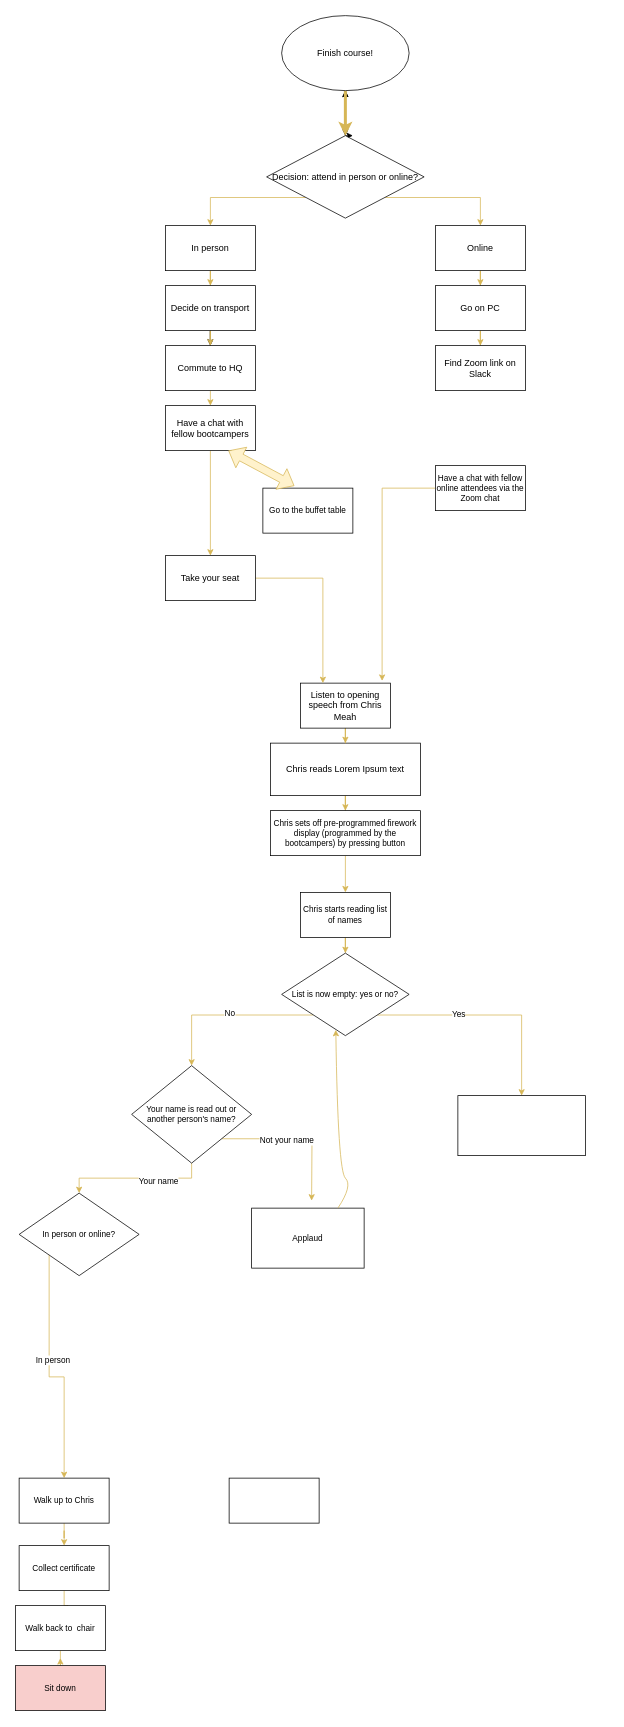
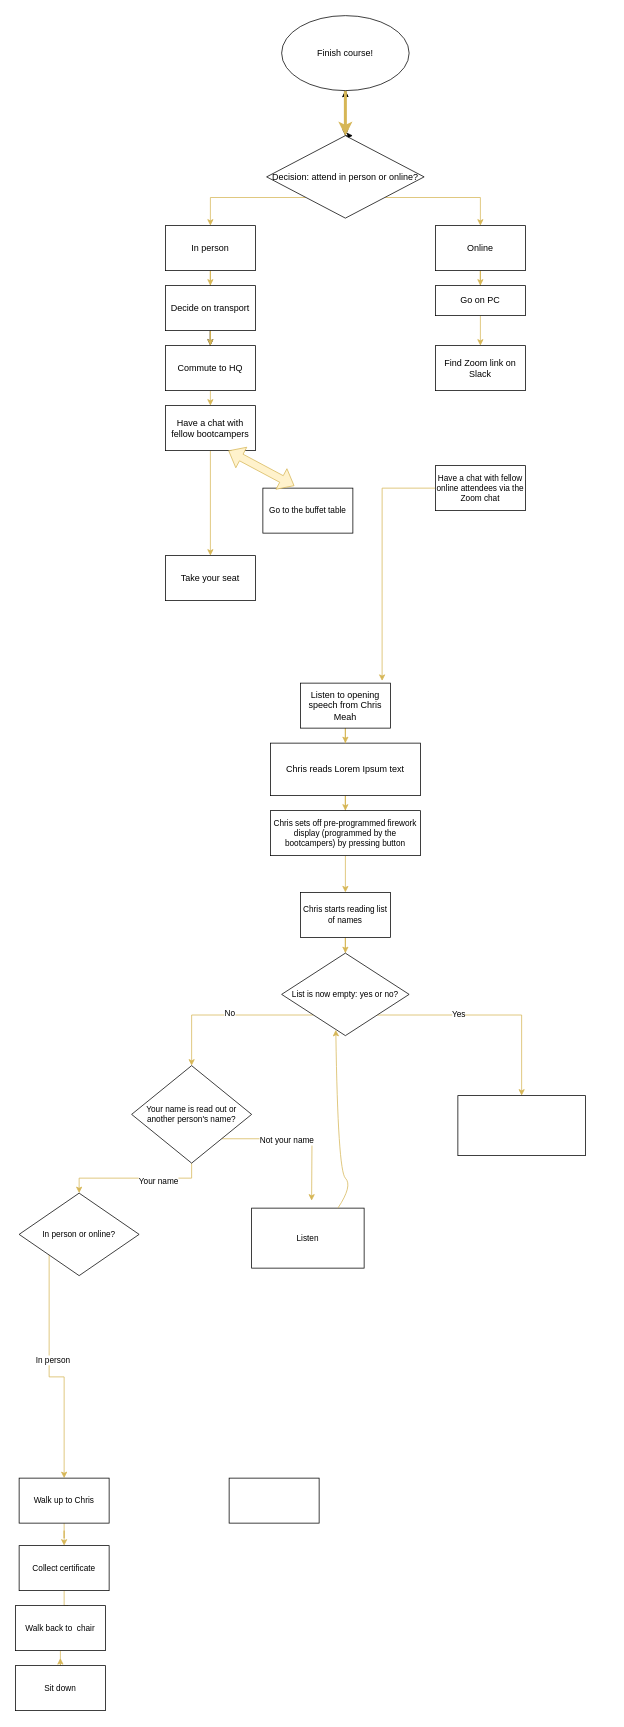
(480, 308) -> (480, 300)
(322, 578) -> none
(308, 1238) -> (308, 1238)
(60, 1688) -> (60, 1688)
